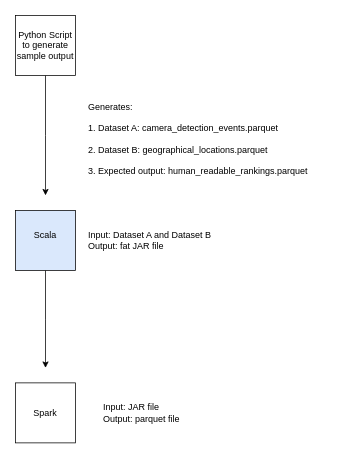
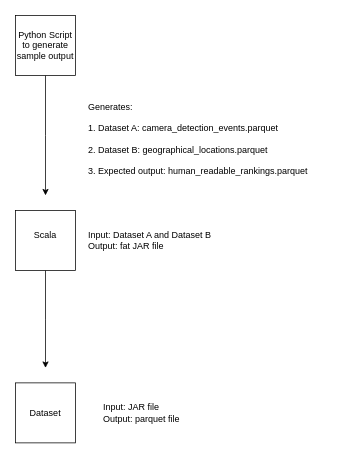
(45, 240) -> (45, 240)
(45, 413) -> (45, 413)
